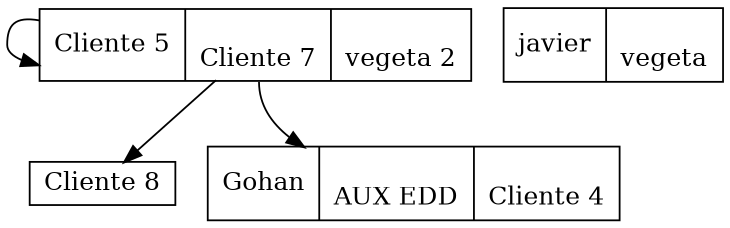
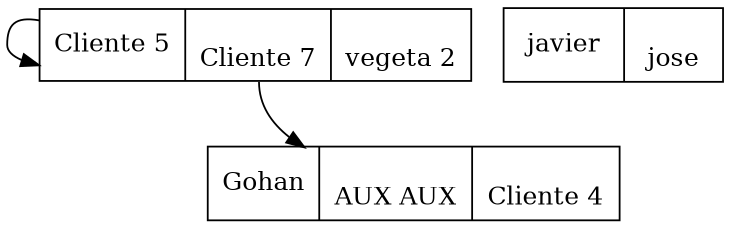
(665, 58) -> (674, 58)
(103, 183) -> none
(397, 197) -> (396, 197)
